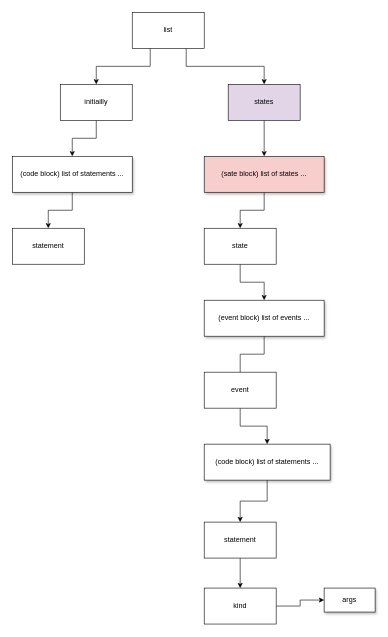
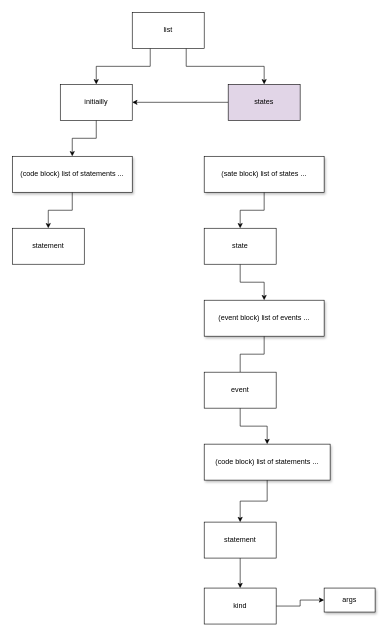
(264, 150) -> (137, 102)
(264, 174) -> (264, 174)
